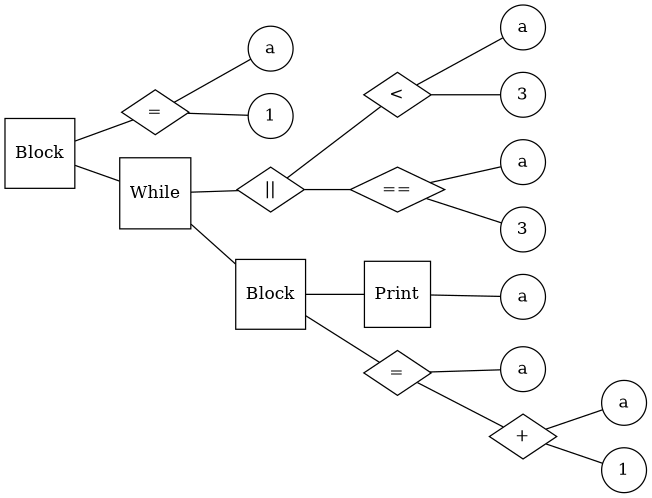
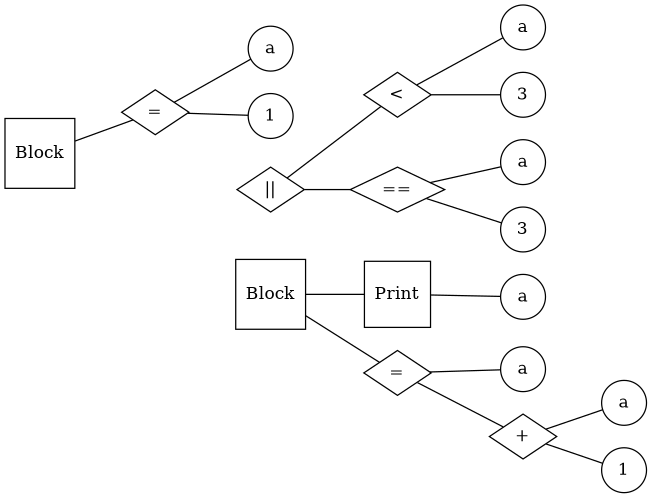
(155, 193) -> none
